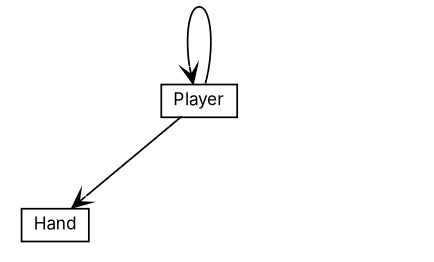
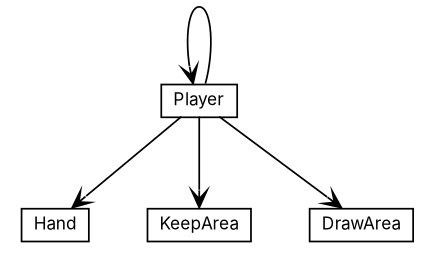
none -> (199, 224)
none -> (361, 224)
